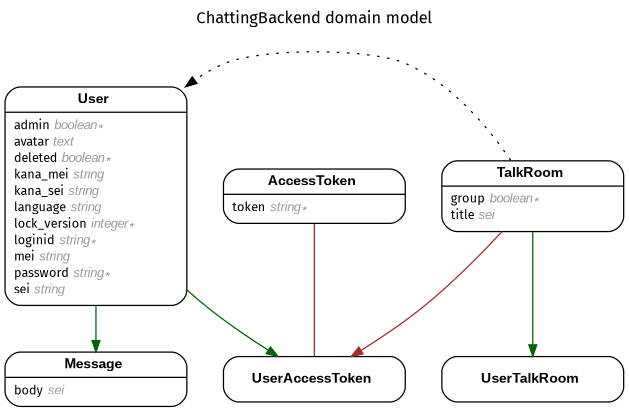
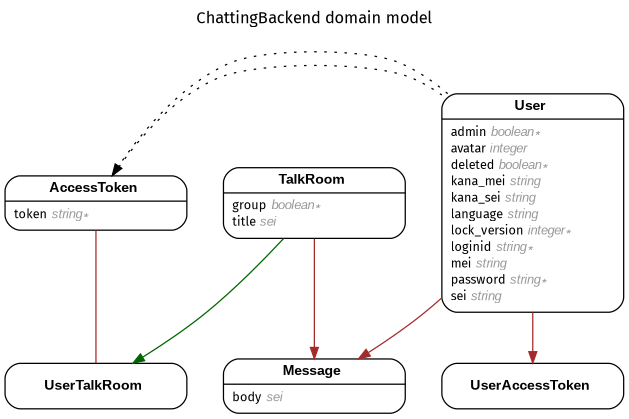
(64, 142) -> (509, 149)
(314, 290) -> (96, 297)
(436, 296) -> (314, 293)
(226, 322) -> (533, 332)
(96, 323) -> (406, 327)
